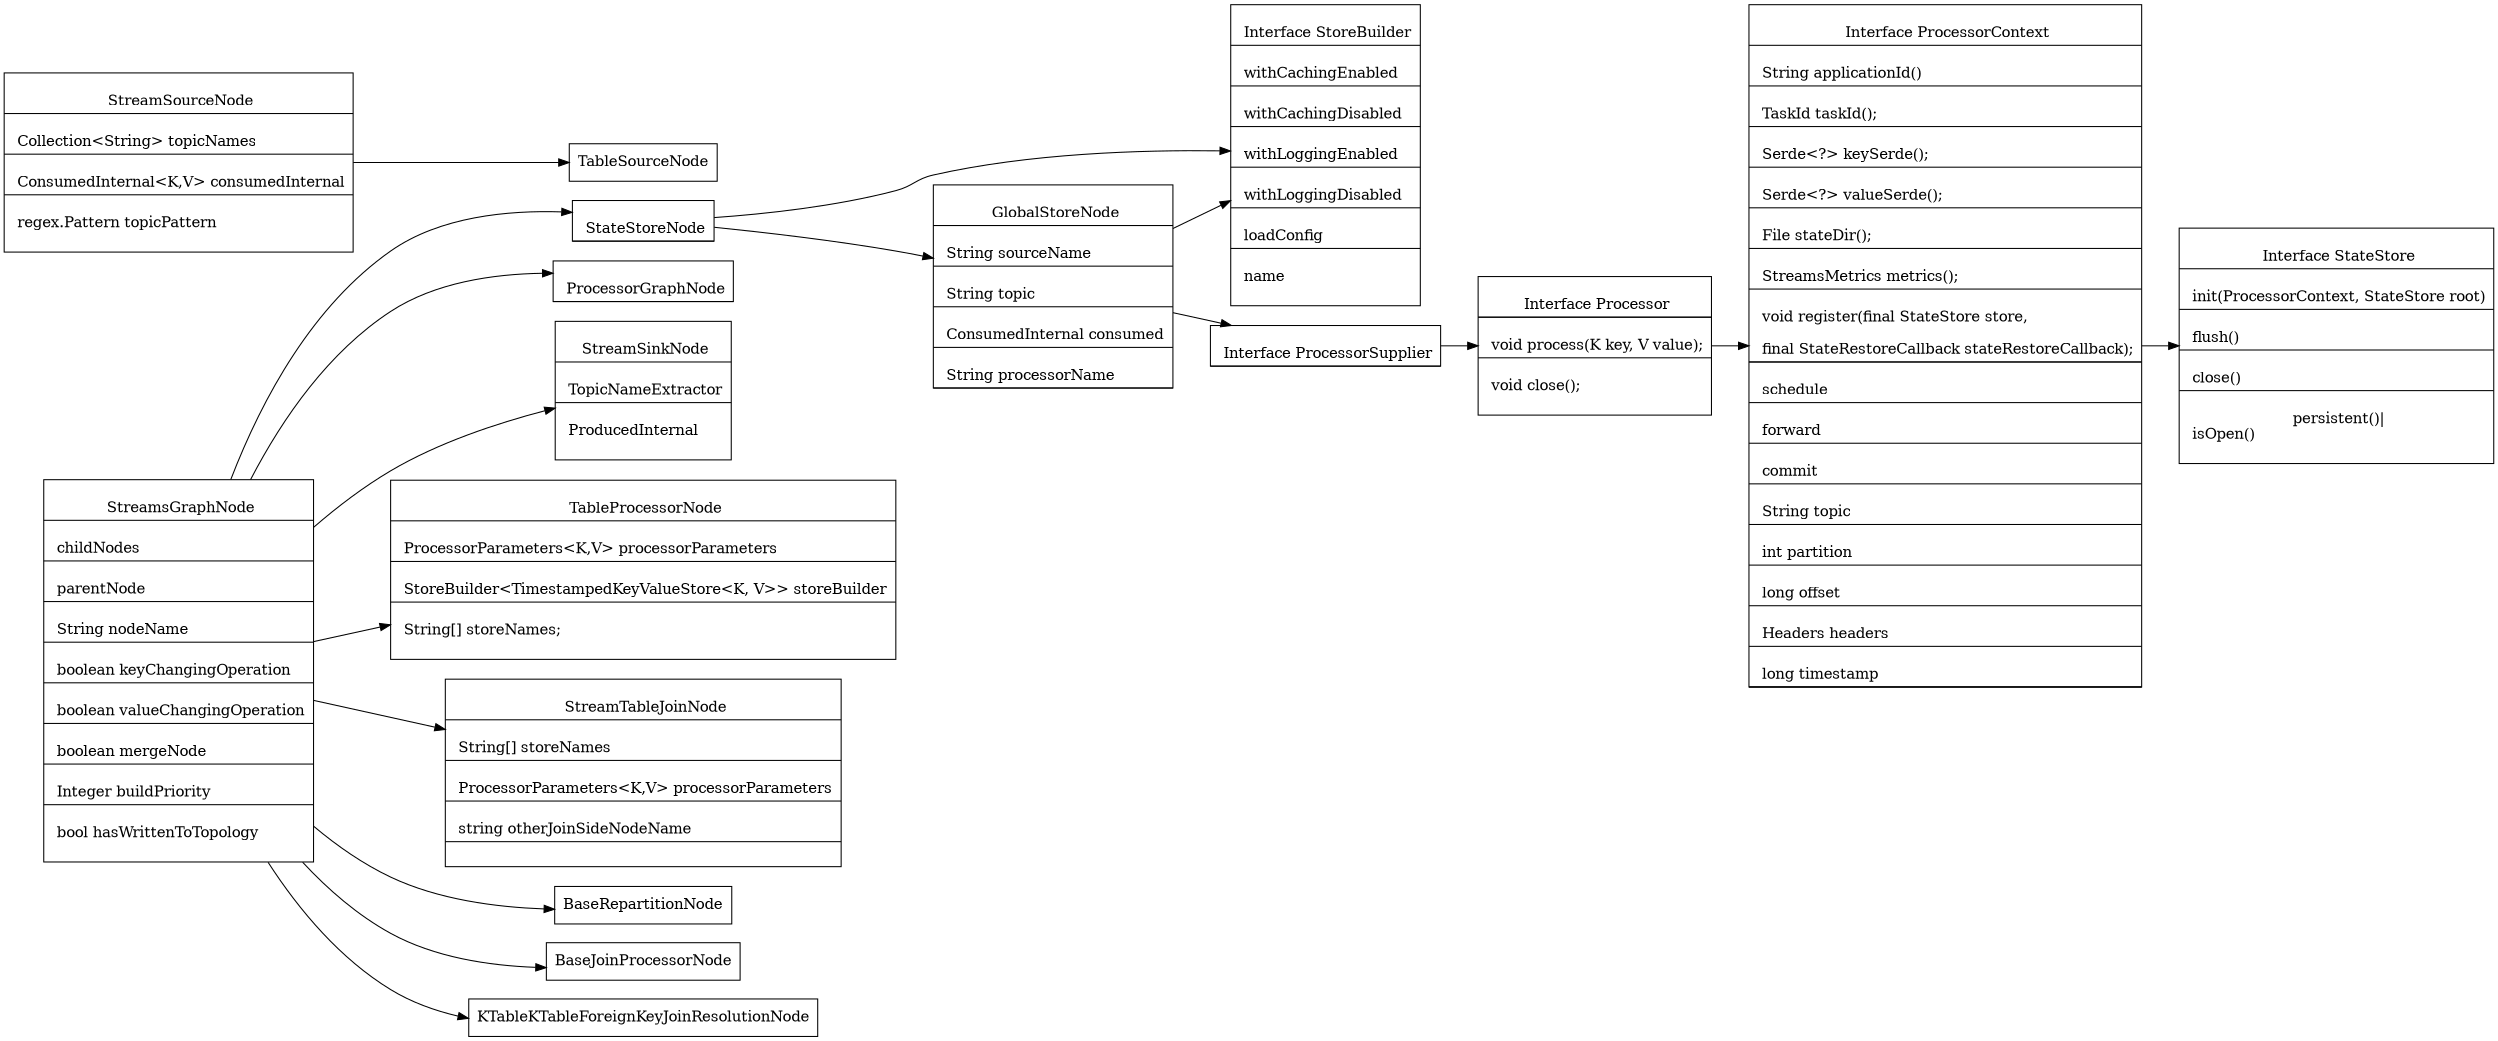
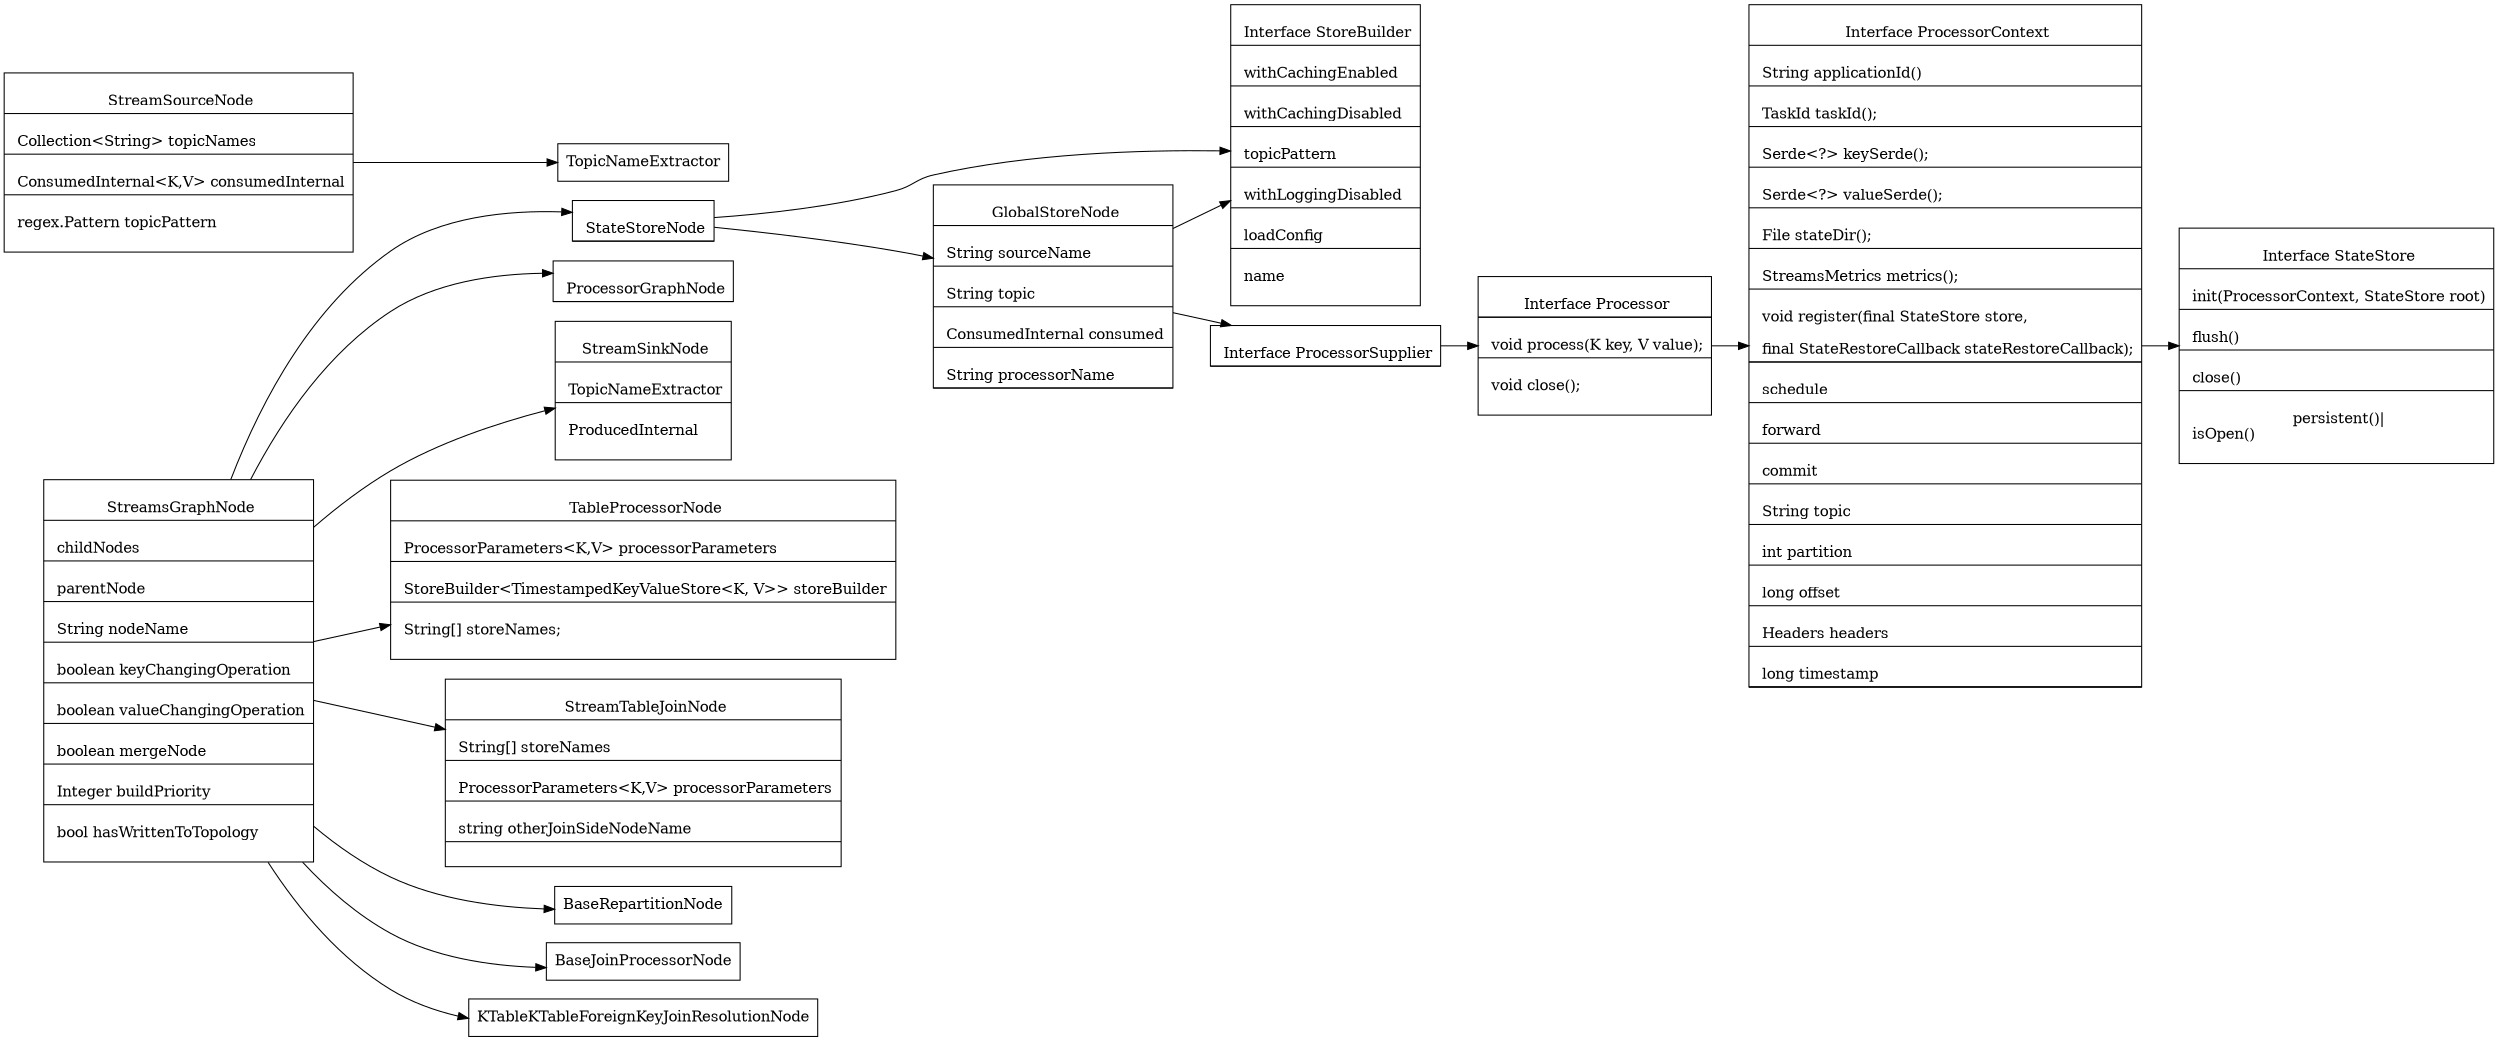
(1319, 155) -> (1288, 155)
(643, 162) -> (643, 162)
